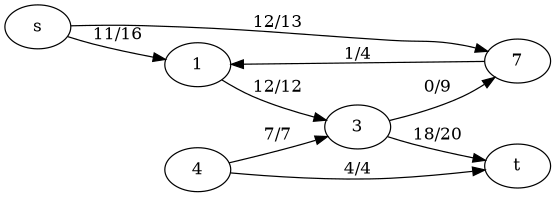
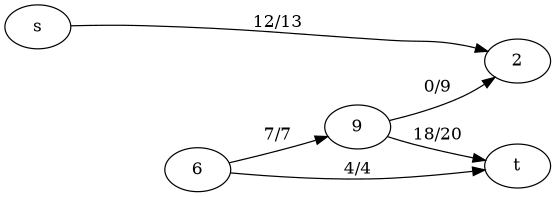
(518, 61) -> (518, 61)
(198, 65) -> none
(358, 127) -> (358, 127)
(198, 170) -> (198, 170)
